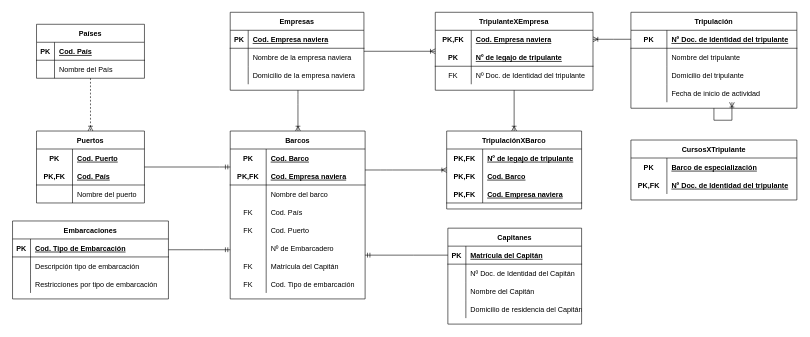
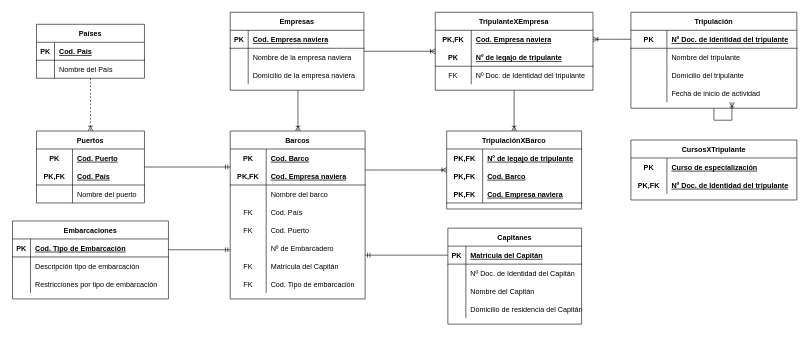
(714, 167) -> (714, 167)
